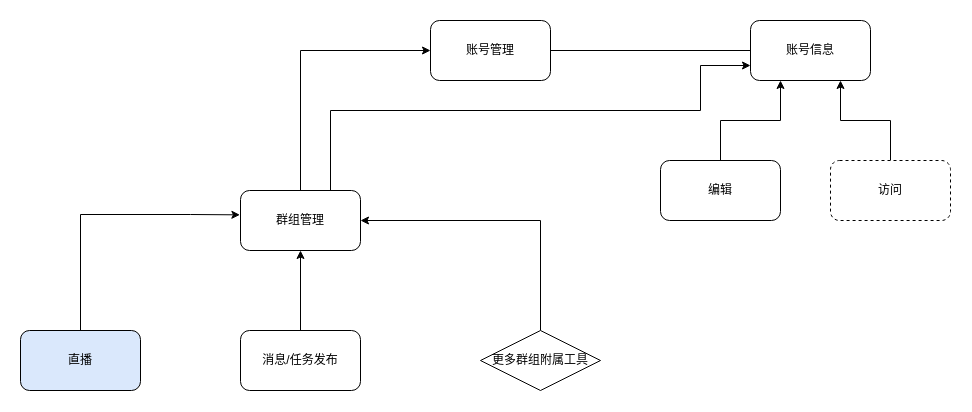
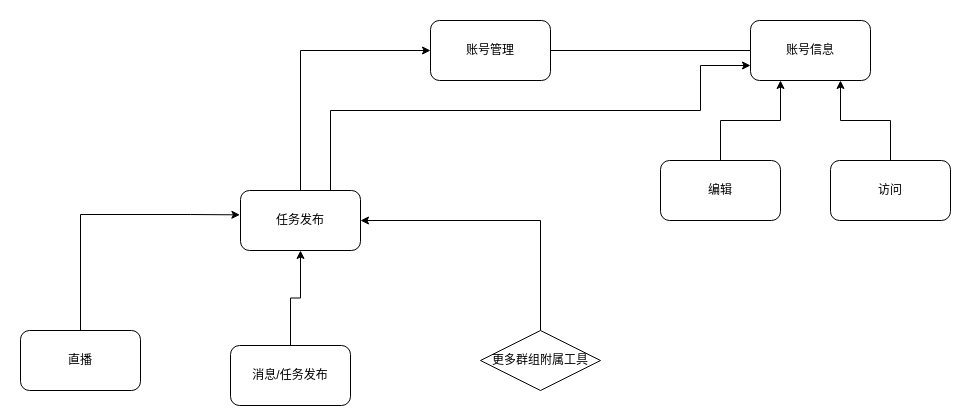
(891, 191) -> (891, 191)
(301, 221) -> (301, 221)
(81, 361) -> (81, 361)
(301, 361) -> (291, 376)
